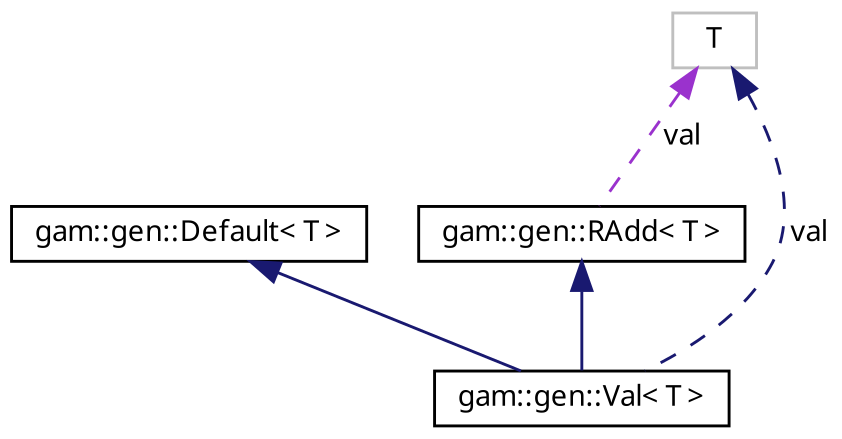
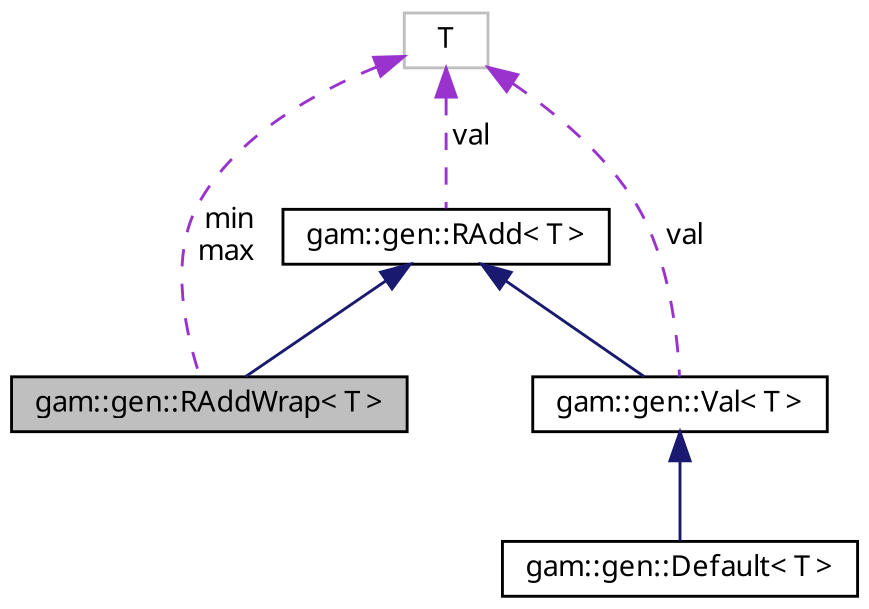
(774, 259) -> (637, 207)
(399, 322) -> (680, 501)
none -> (209, 404)
